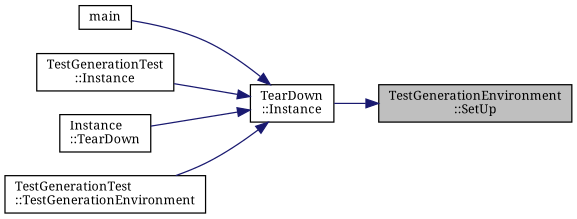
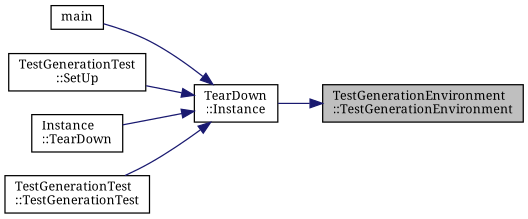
(105, 72) -> (77, 72)
(475, 103) -> (423, 103)
(105, 194) -> (77, 194)
